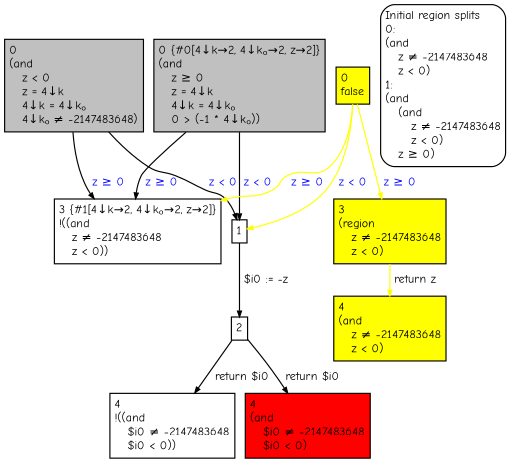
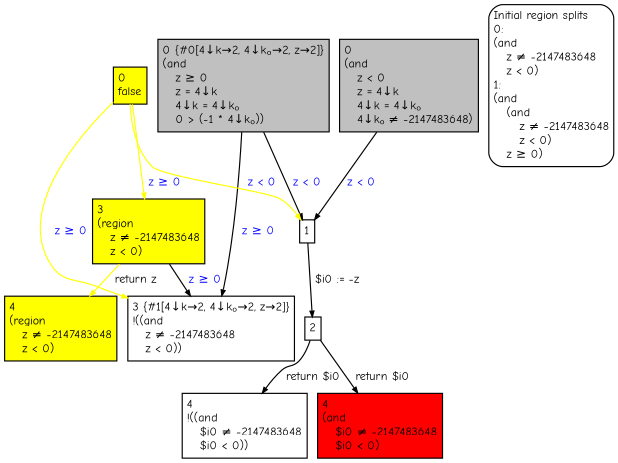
(78, 164) -> (178, 278)
(390, 329) -> (61, 329)
